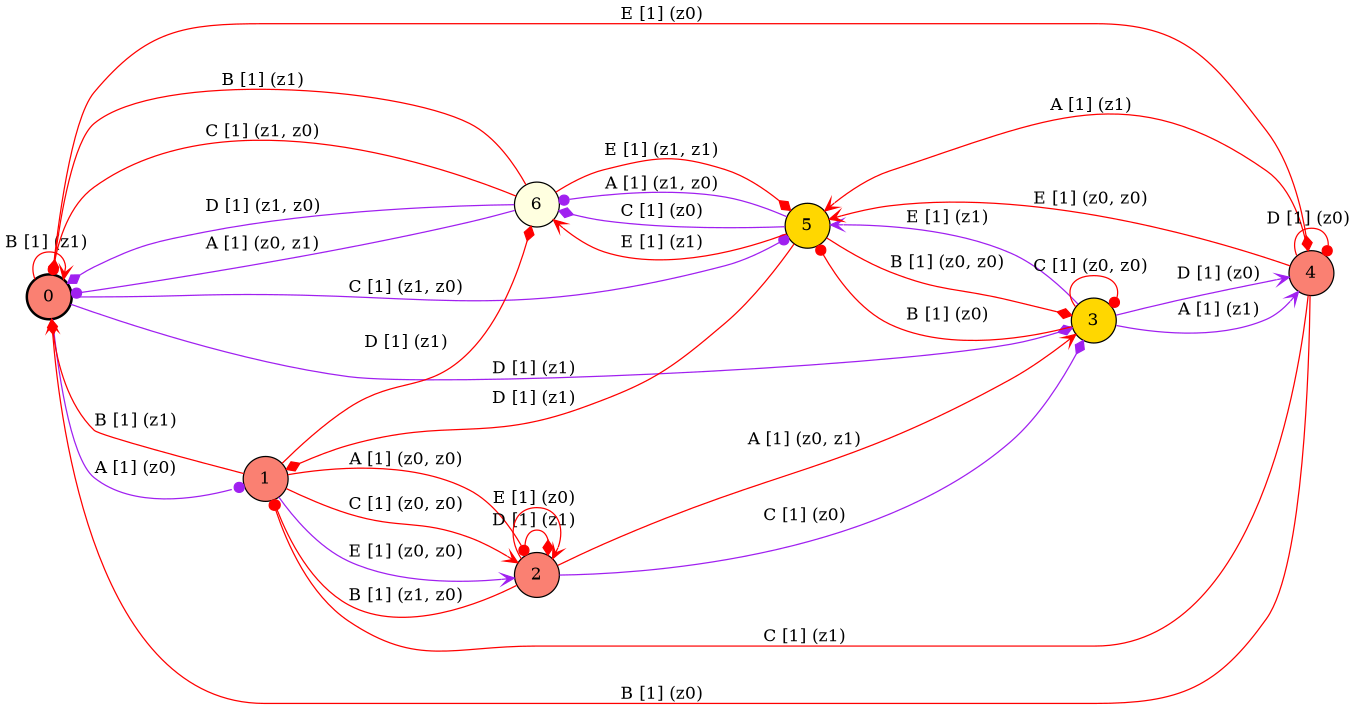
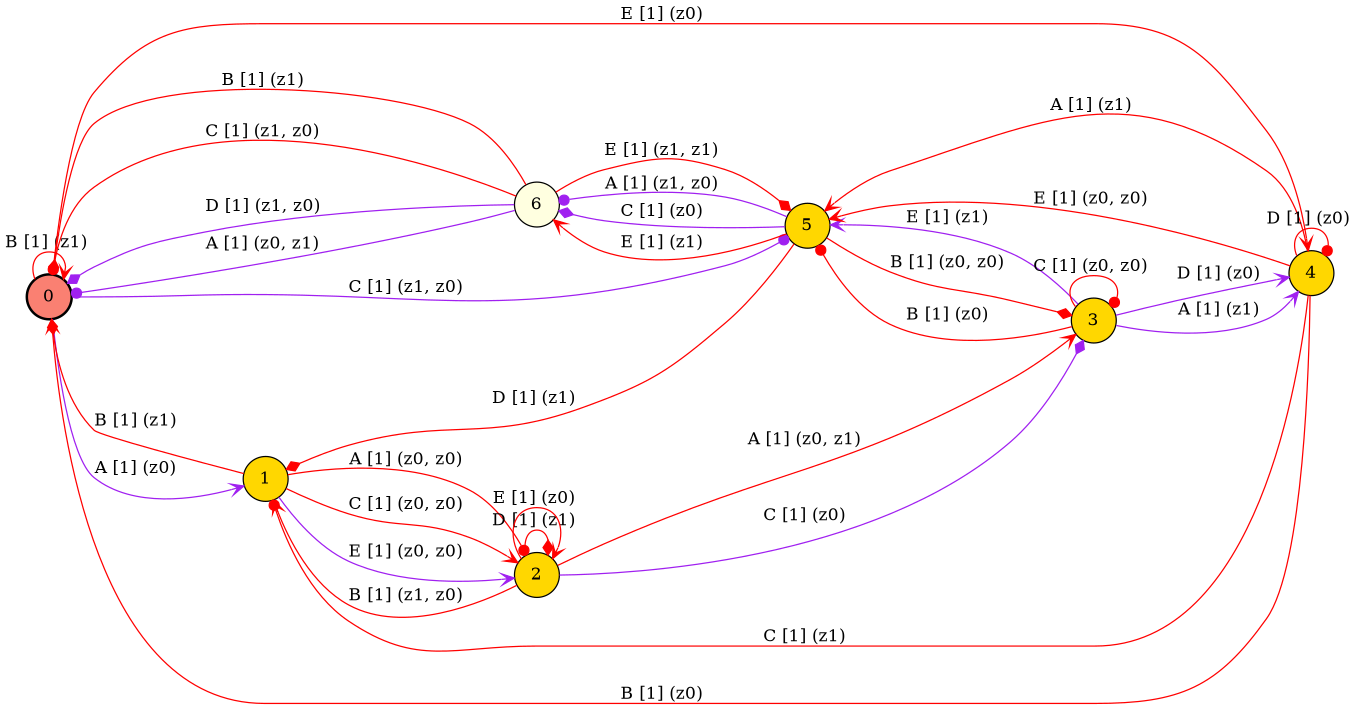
(654, 24) -> (654, 24)
(1311, 273) -> (1311, 273)
(446, 370) -> none
(561, 378) -> none
(87, 469) -> (87, 469)
(266, 479) -> (266, 479)
(537, 575) -> (537, 575)
(374, 614) -> (374, 614)
